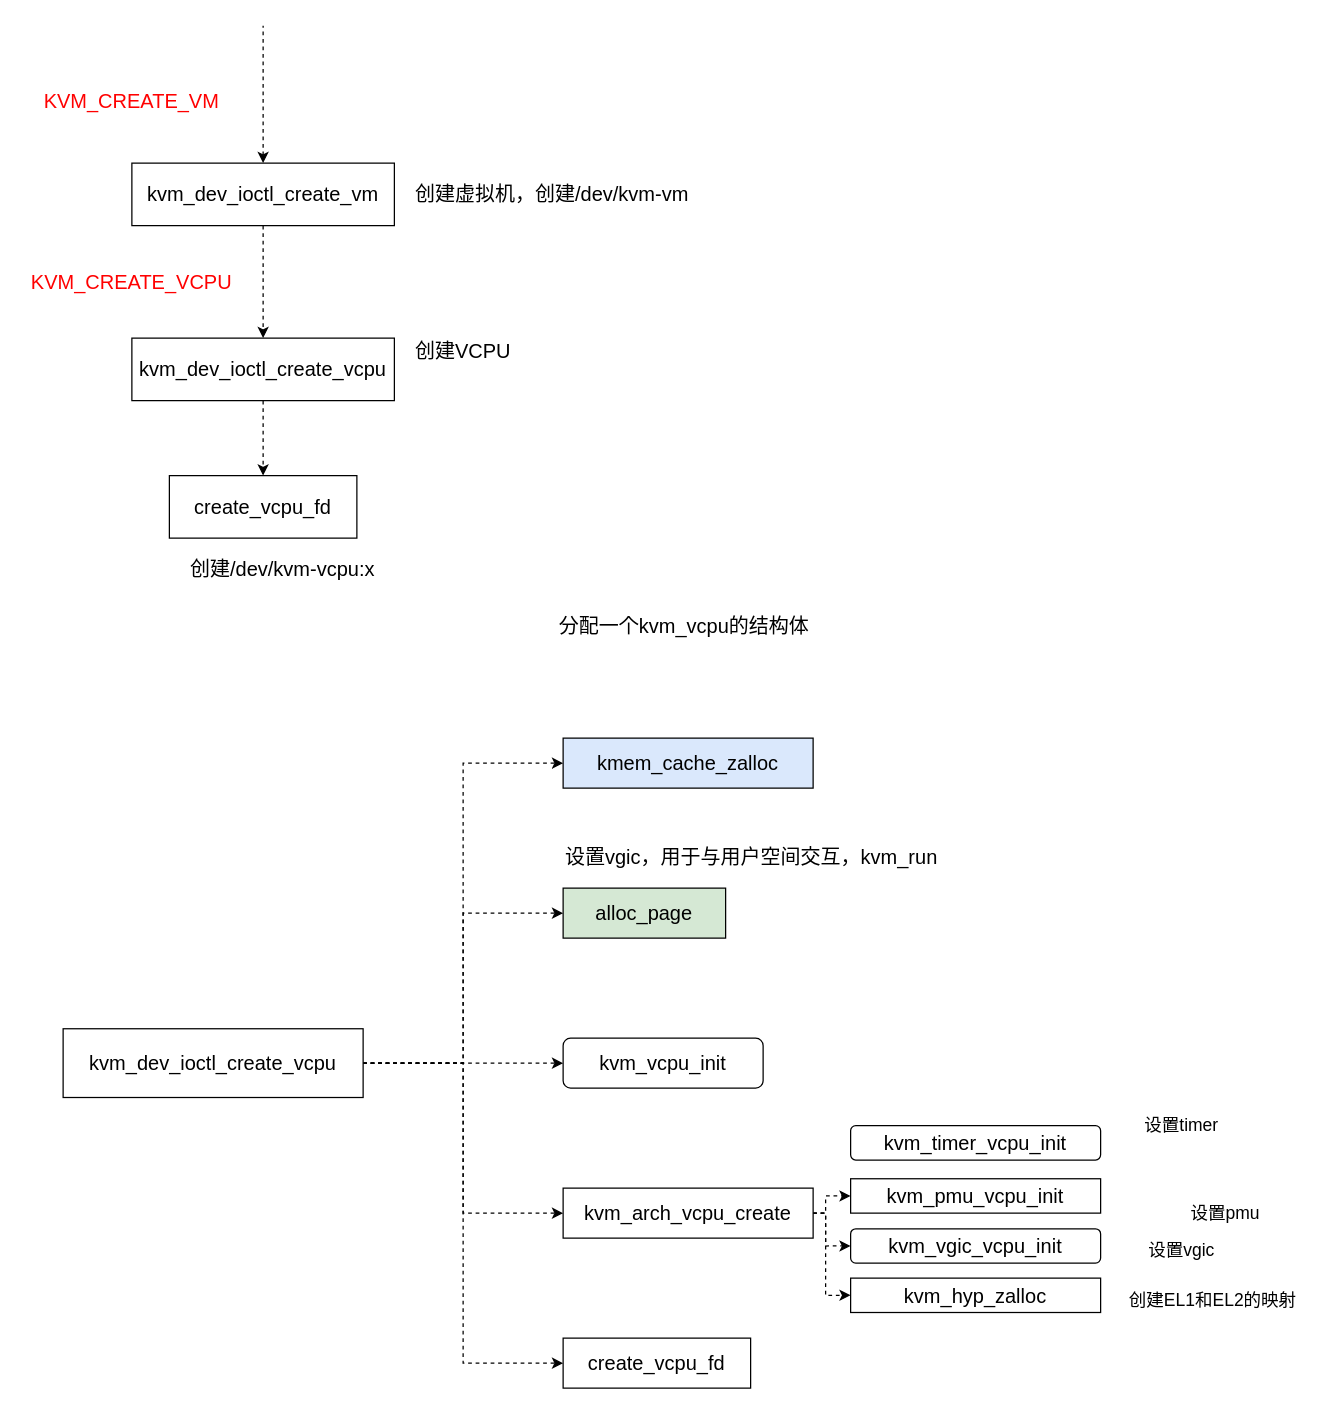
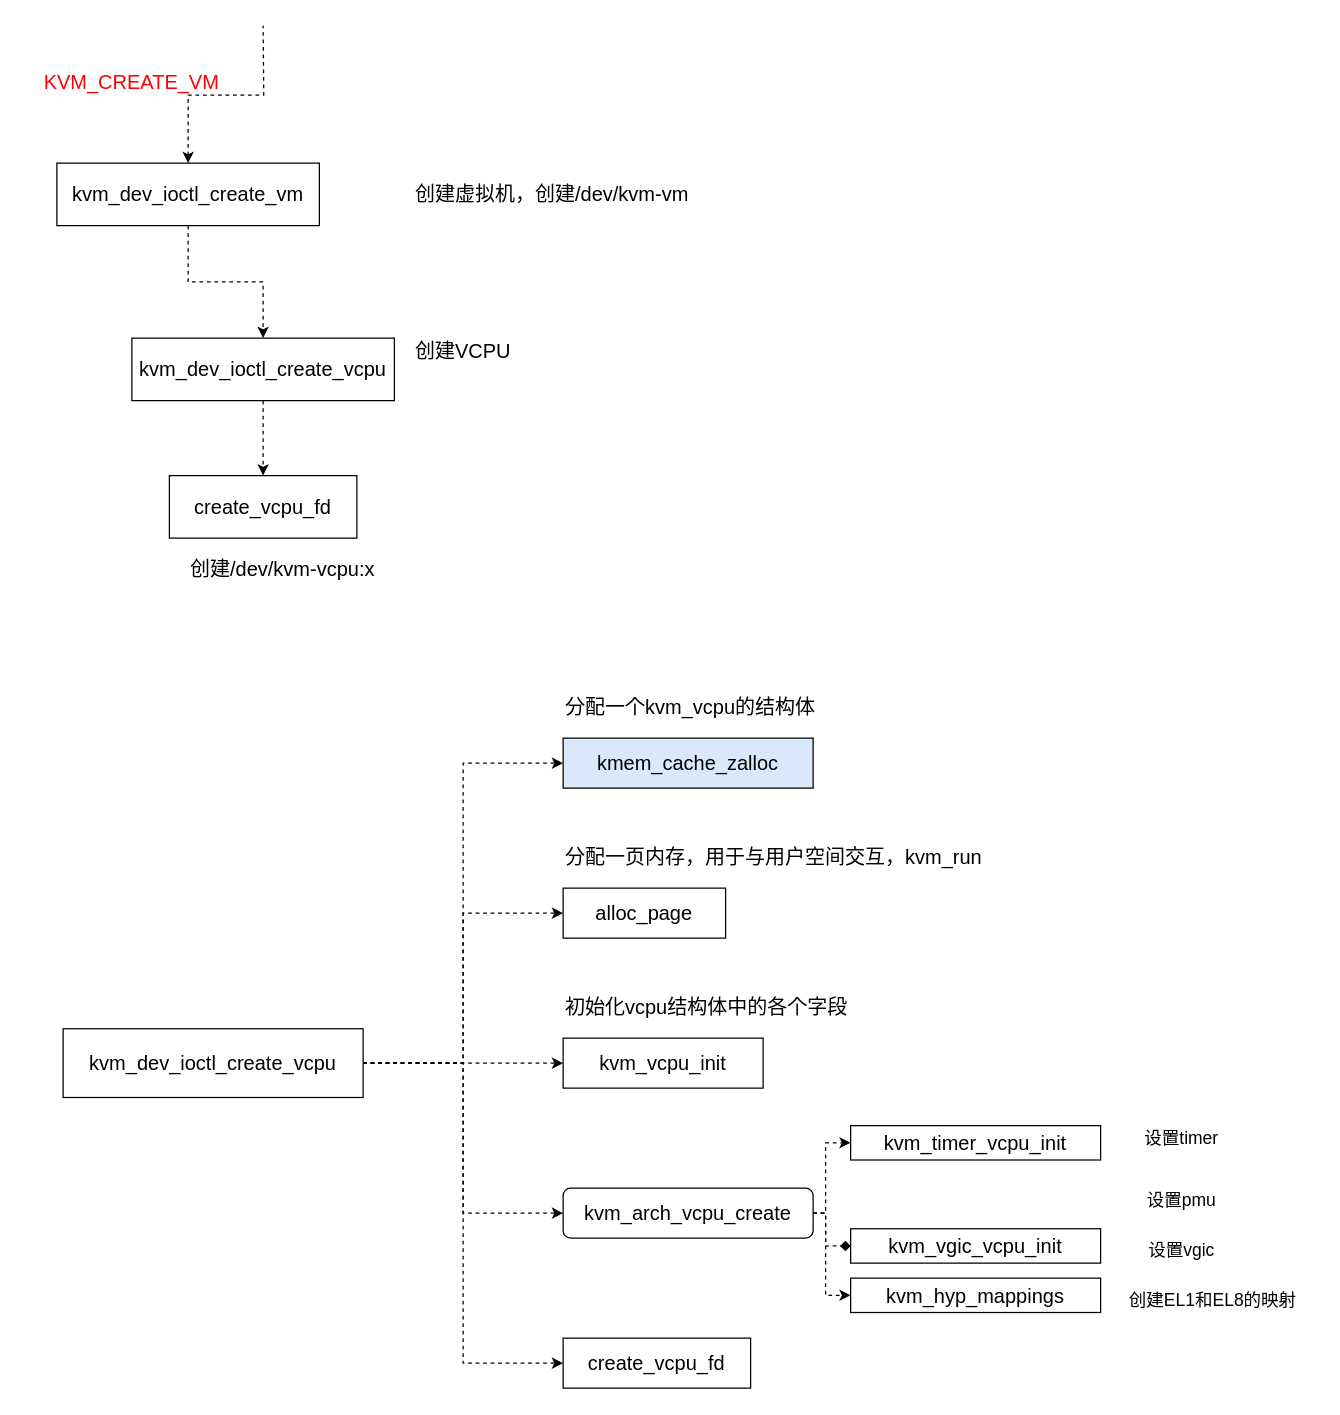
(132, 101) -> (132, 82)
(263, 194) -> (188, 194)
(132, 282) -> none
(713, 626) -> (719, 707)
(755, 857) -> (775, 857)
(644, 913) -> (644, 913)
none -> (719, 1007)
(663, 1063) -> (663, 1063)
(1182, 1126) -> (1182, 1138)
(976, 1143) -> (976, 1143)
none -> (826, 1160)
(835, 1196) -> none
(976, 1196) -> none
(688, 1213) -> (688, 1213)
(1226, 1213) -> (1182, 1201)
(841, 1246) -> (840, 1246)
(976, 1246) -> (976, 1246)
(976, 1296) -> (976, 1296)
(1213, 1301) -> (1213, 1301)
